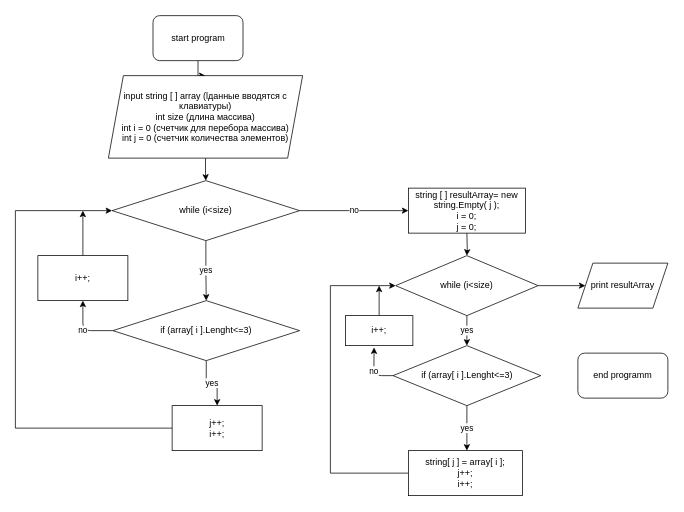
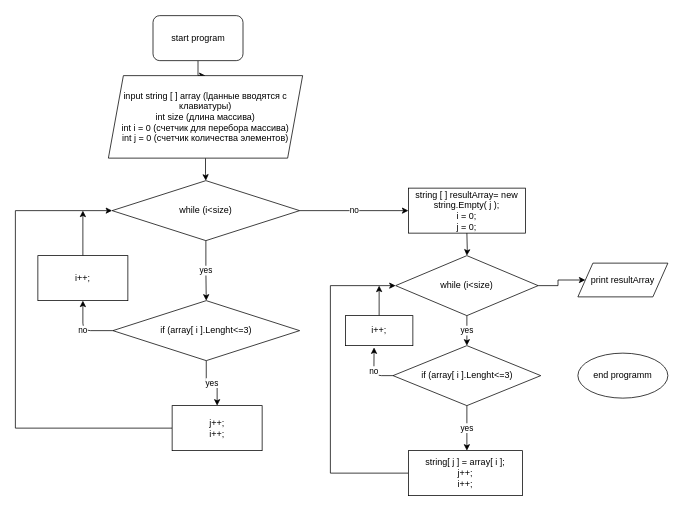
(623, 285) -> (623, 280)
(623, 375) -> (623, 375)
